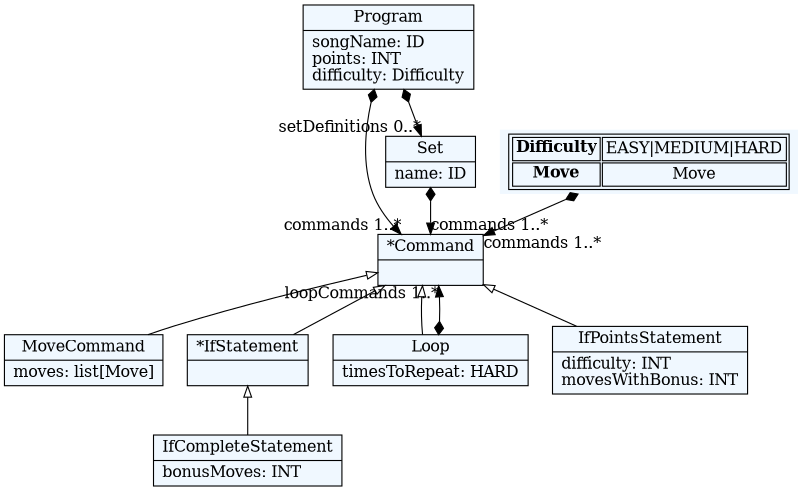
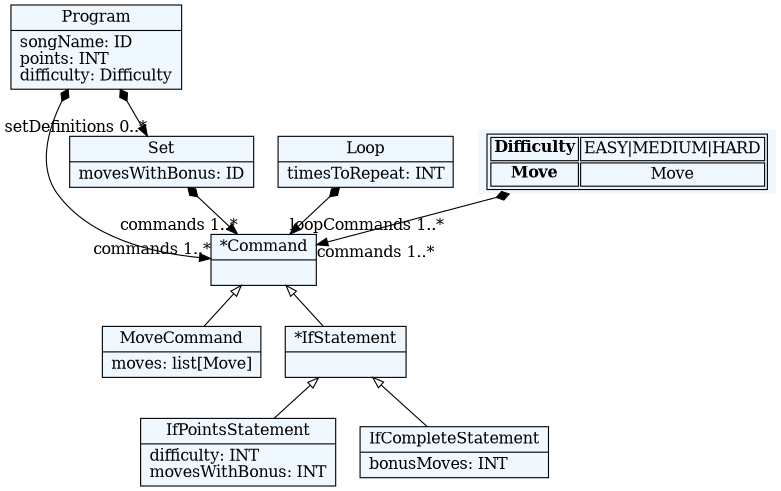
(431, 174) -> (162, 174)
(535, 308) -> (292, 402)
(422, 316) -> none
(431, 372) -> (366, 174)
